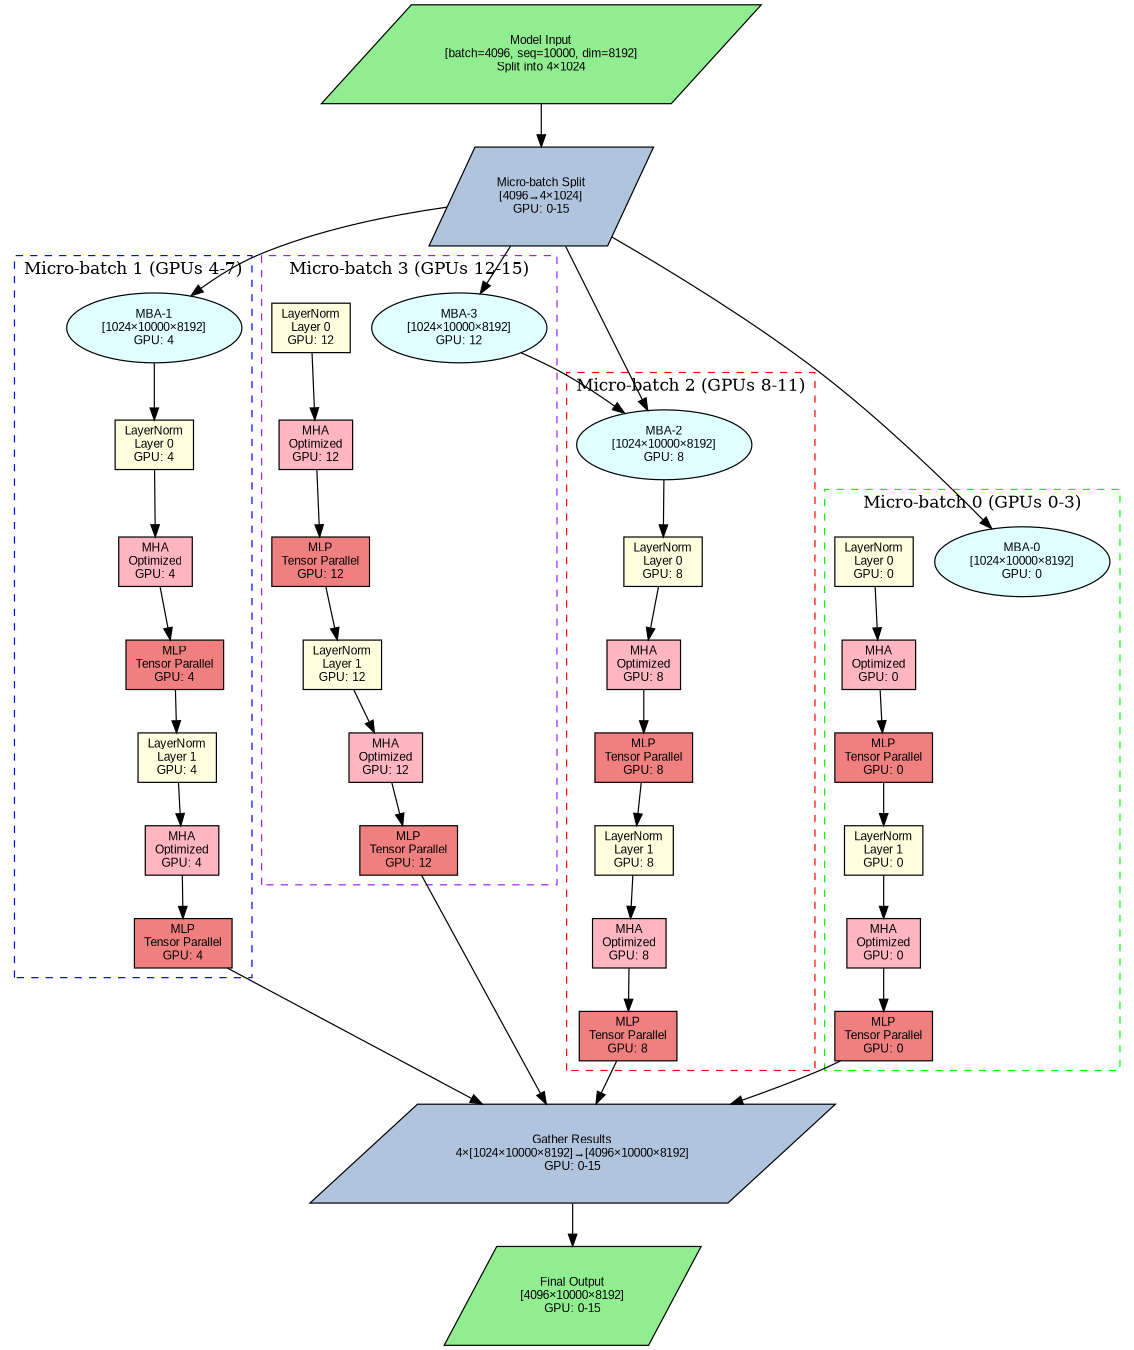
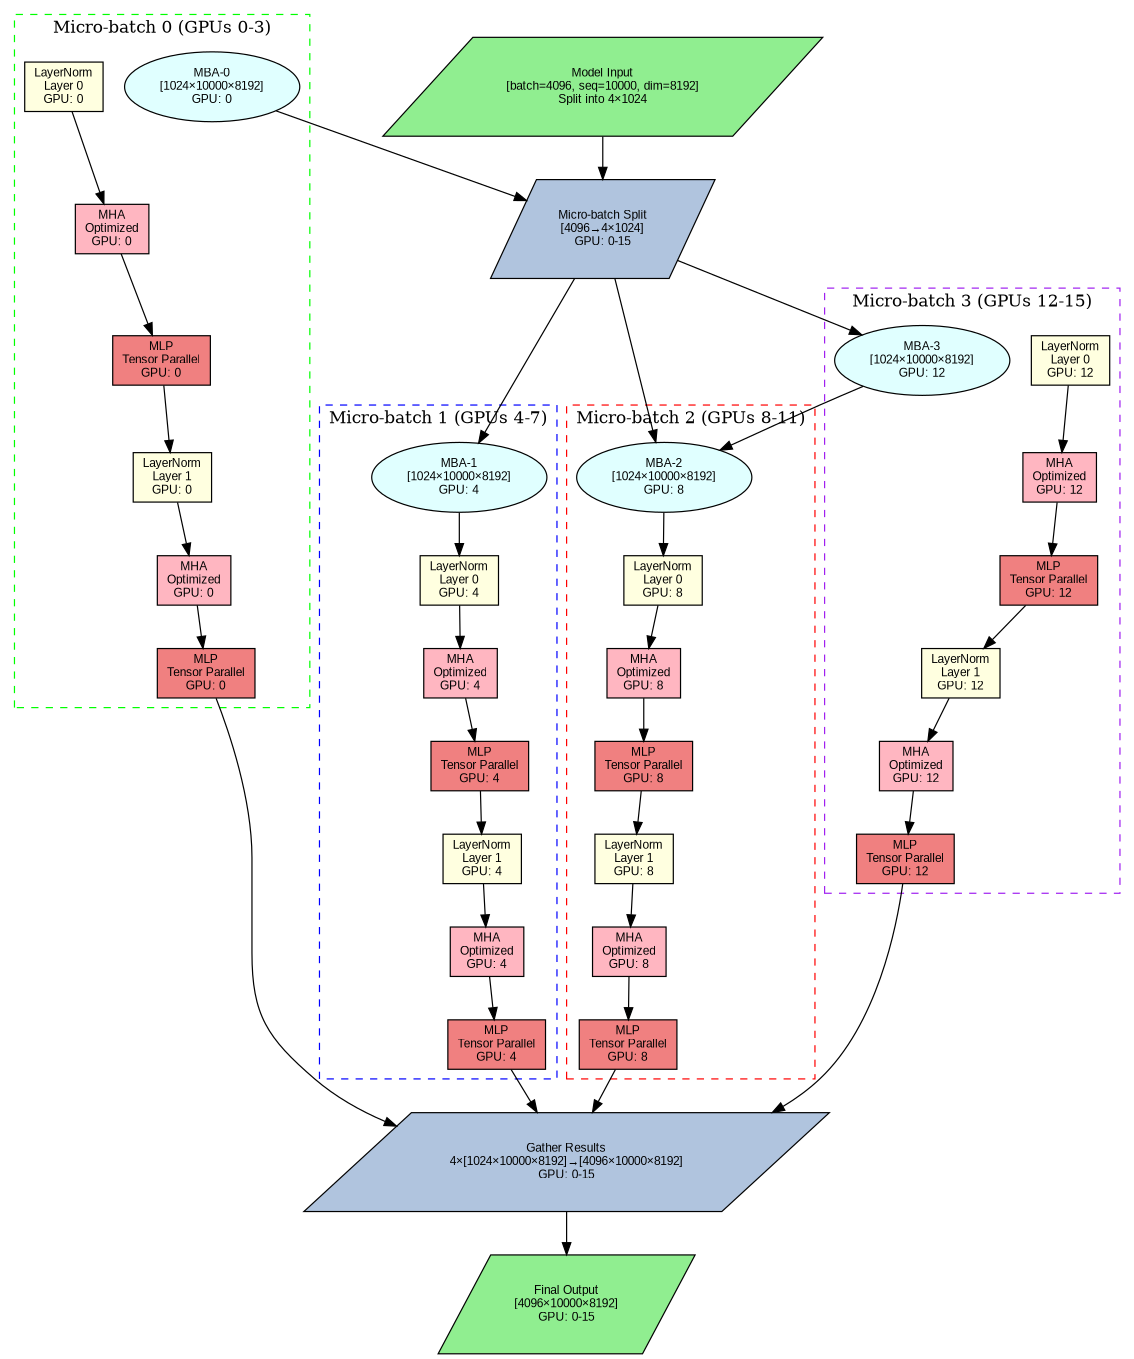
(808, 364) -> (396, 154)
